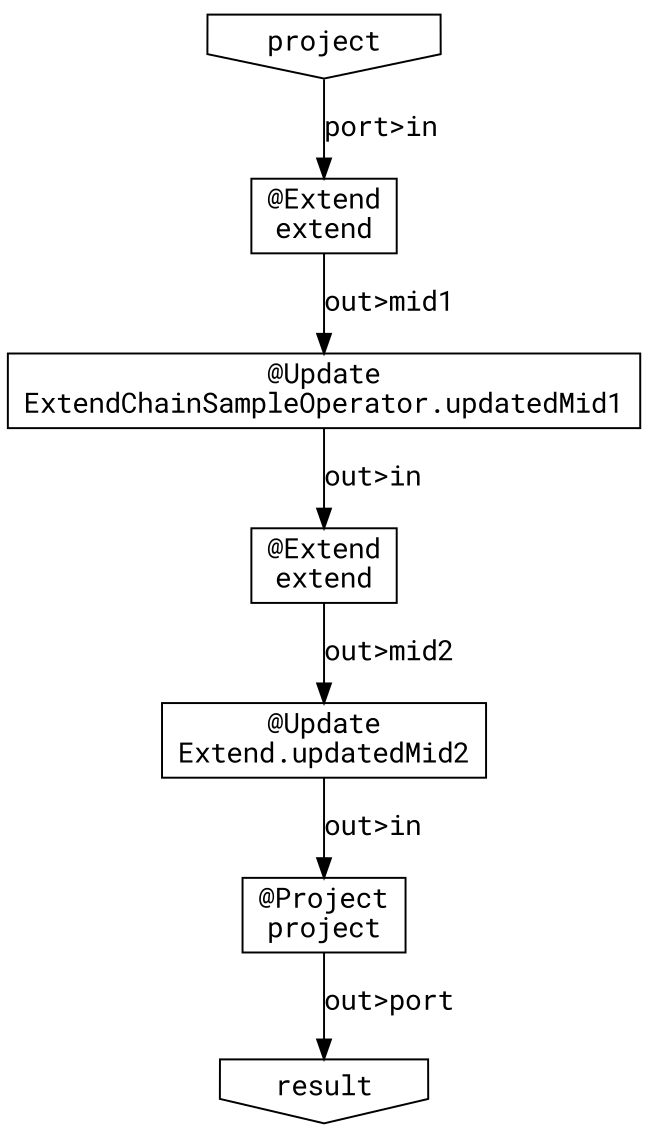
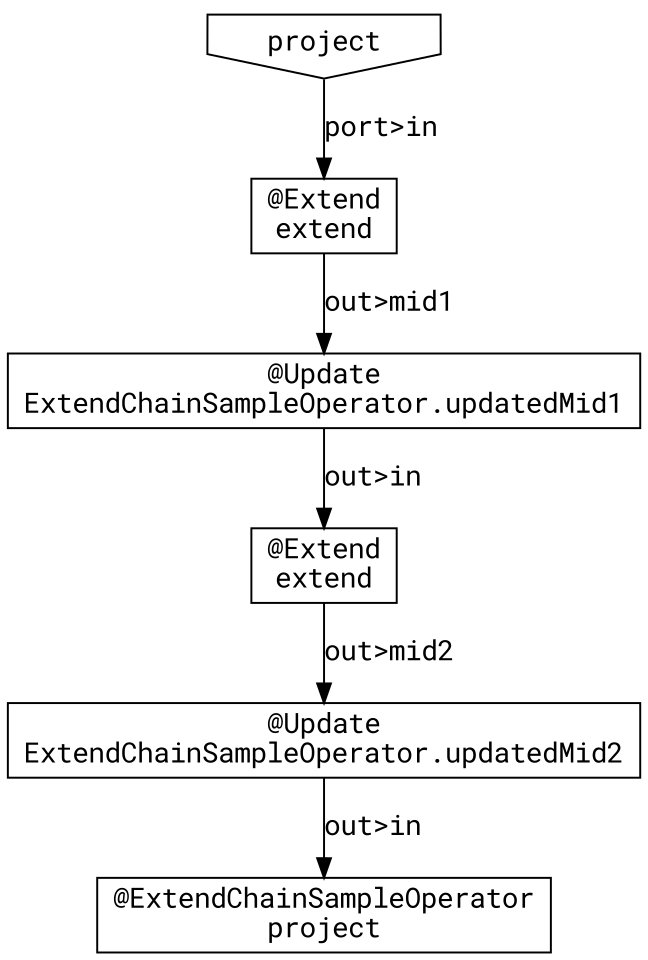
(324, 740) -> (324, 740)
(324, 915) -> (324, 915)
(324, 1088) -> none
